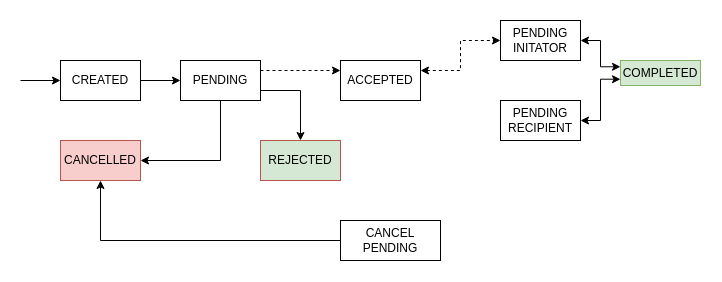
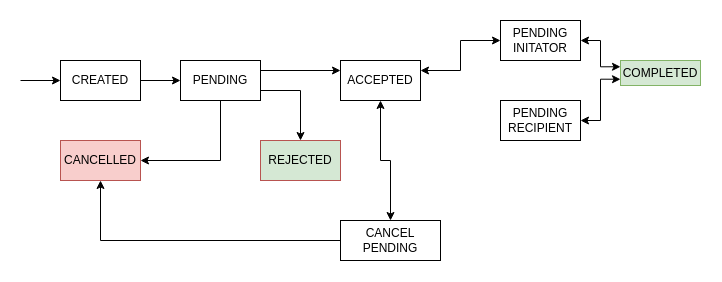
(461, 56) -> (461, 56)
(298, 71) -> (298, 71)
none -> (386, 161)
